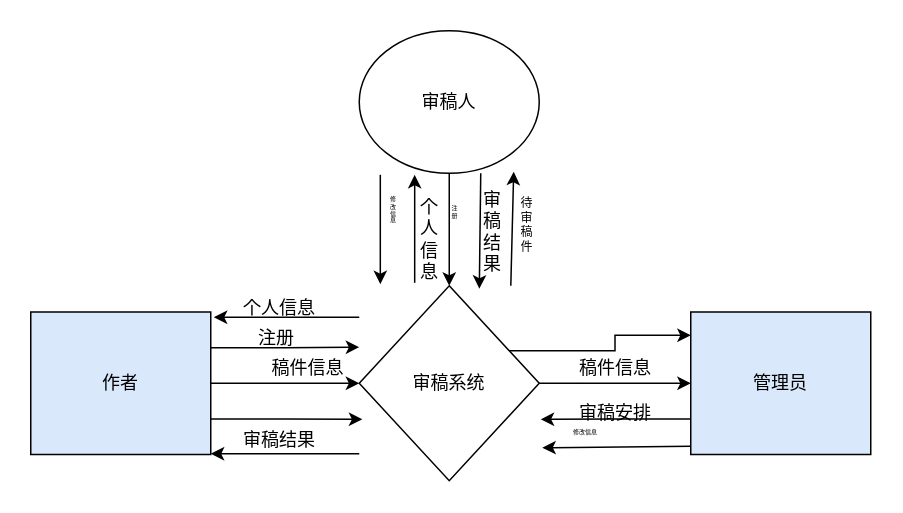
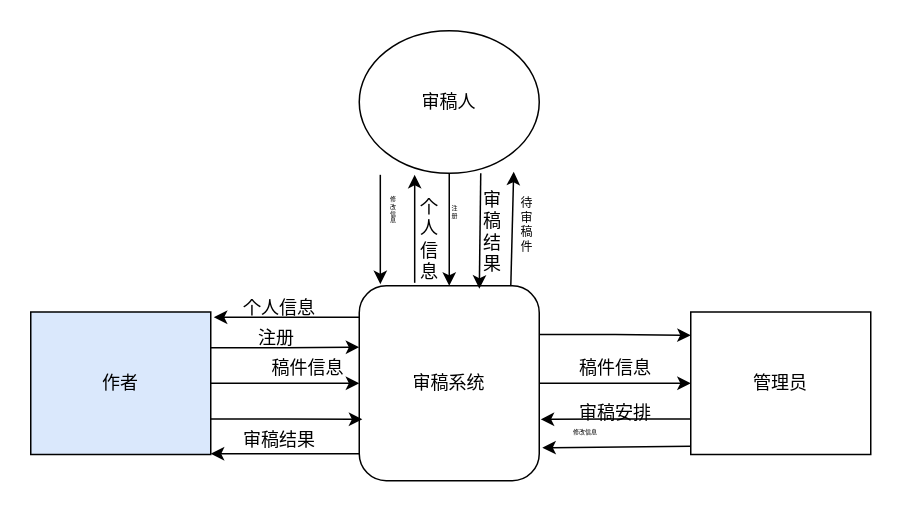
(449, 383) -> (449, 383)
(781, 383) -> (781, 383)
